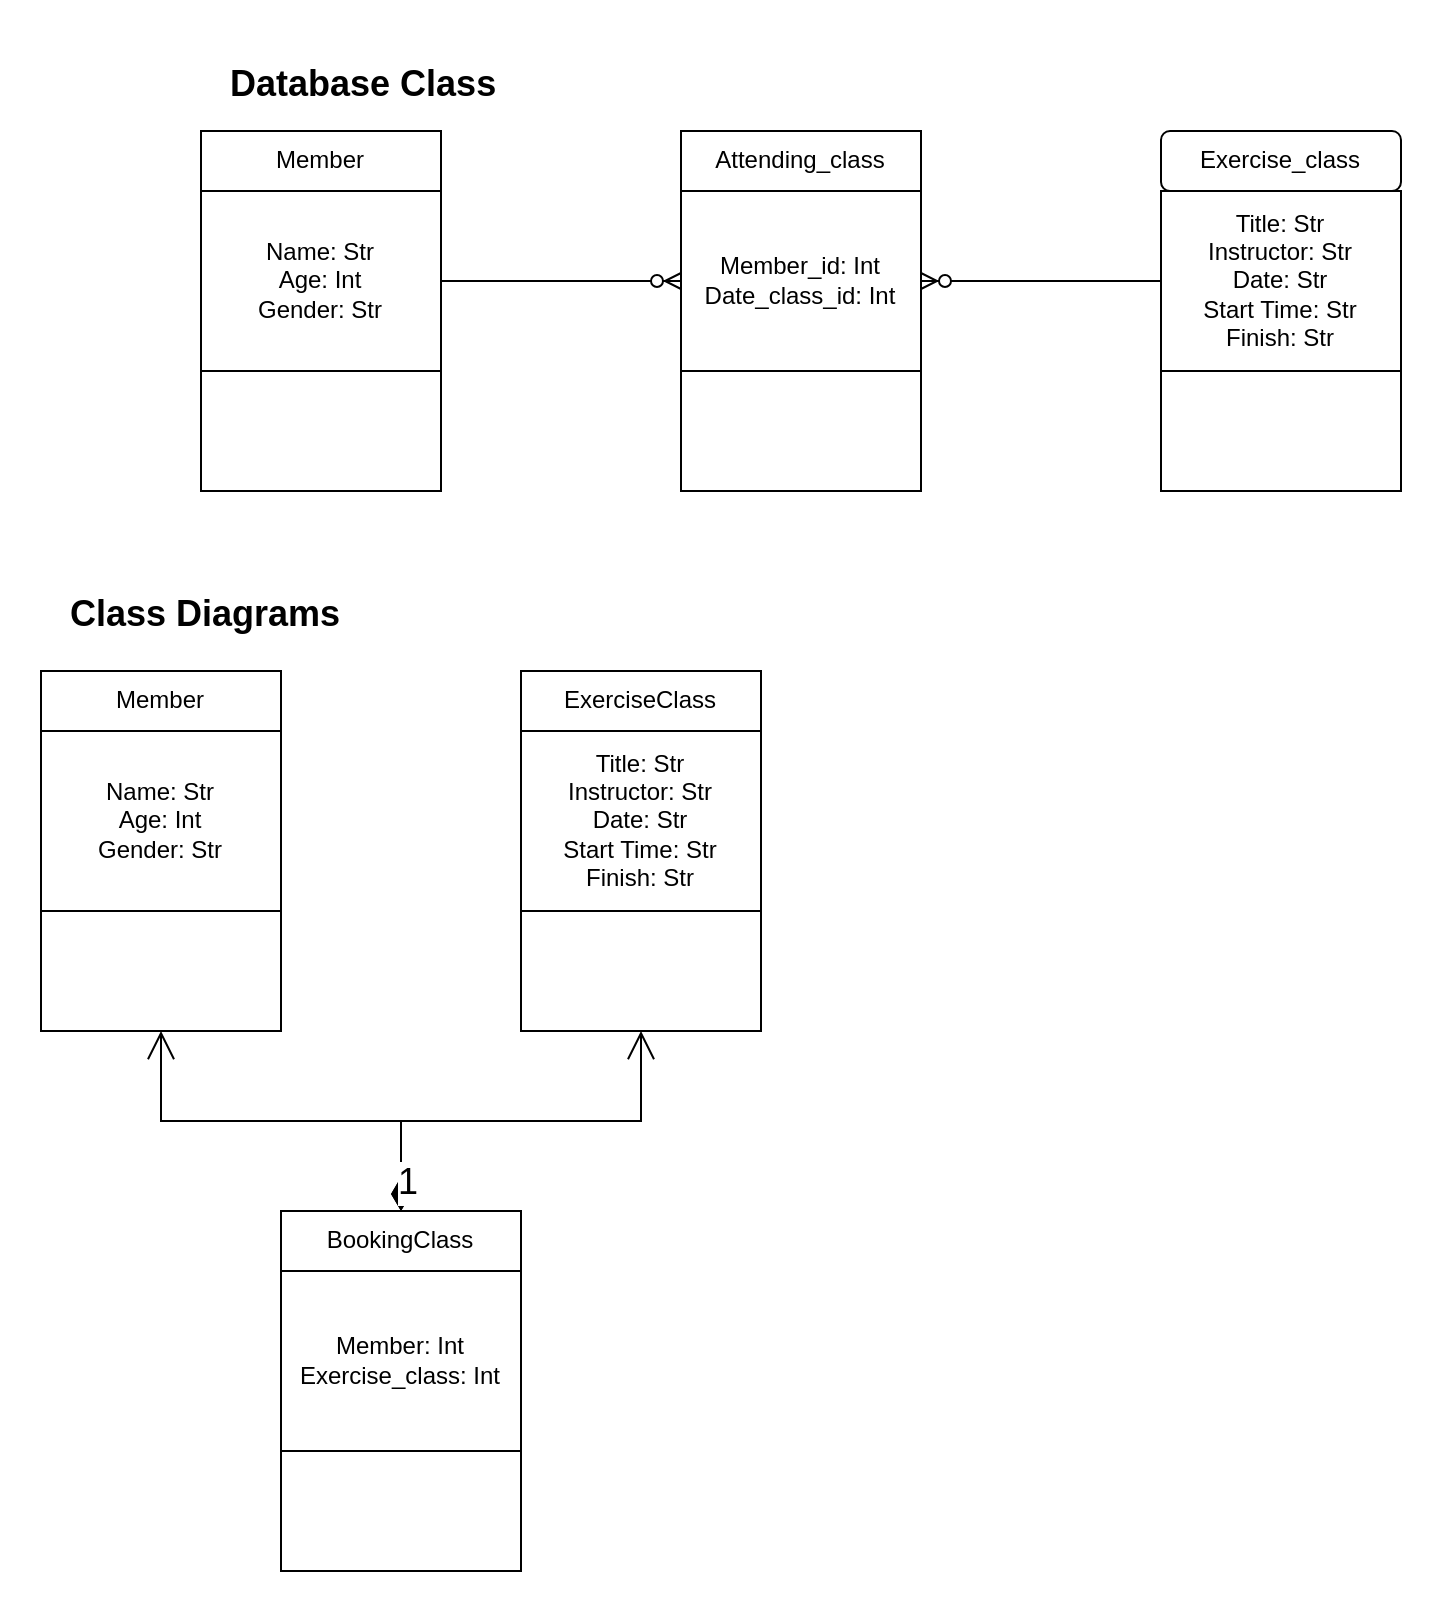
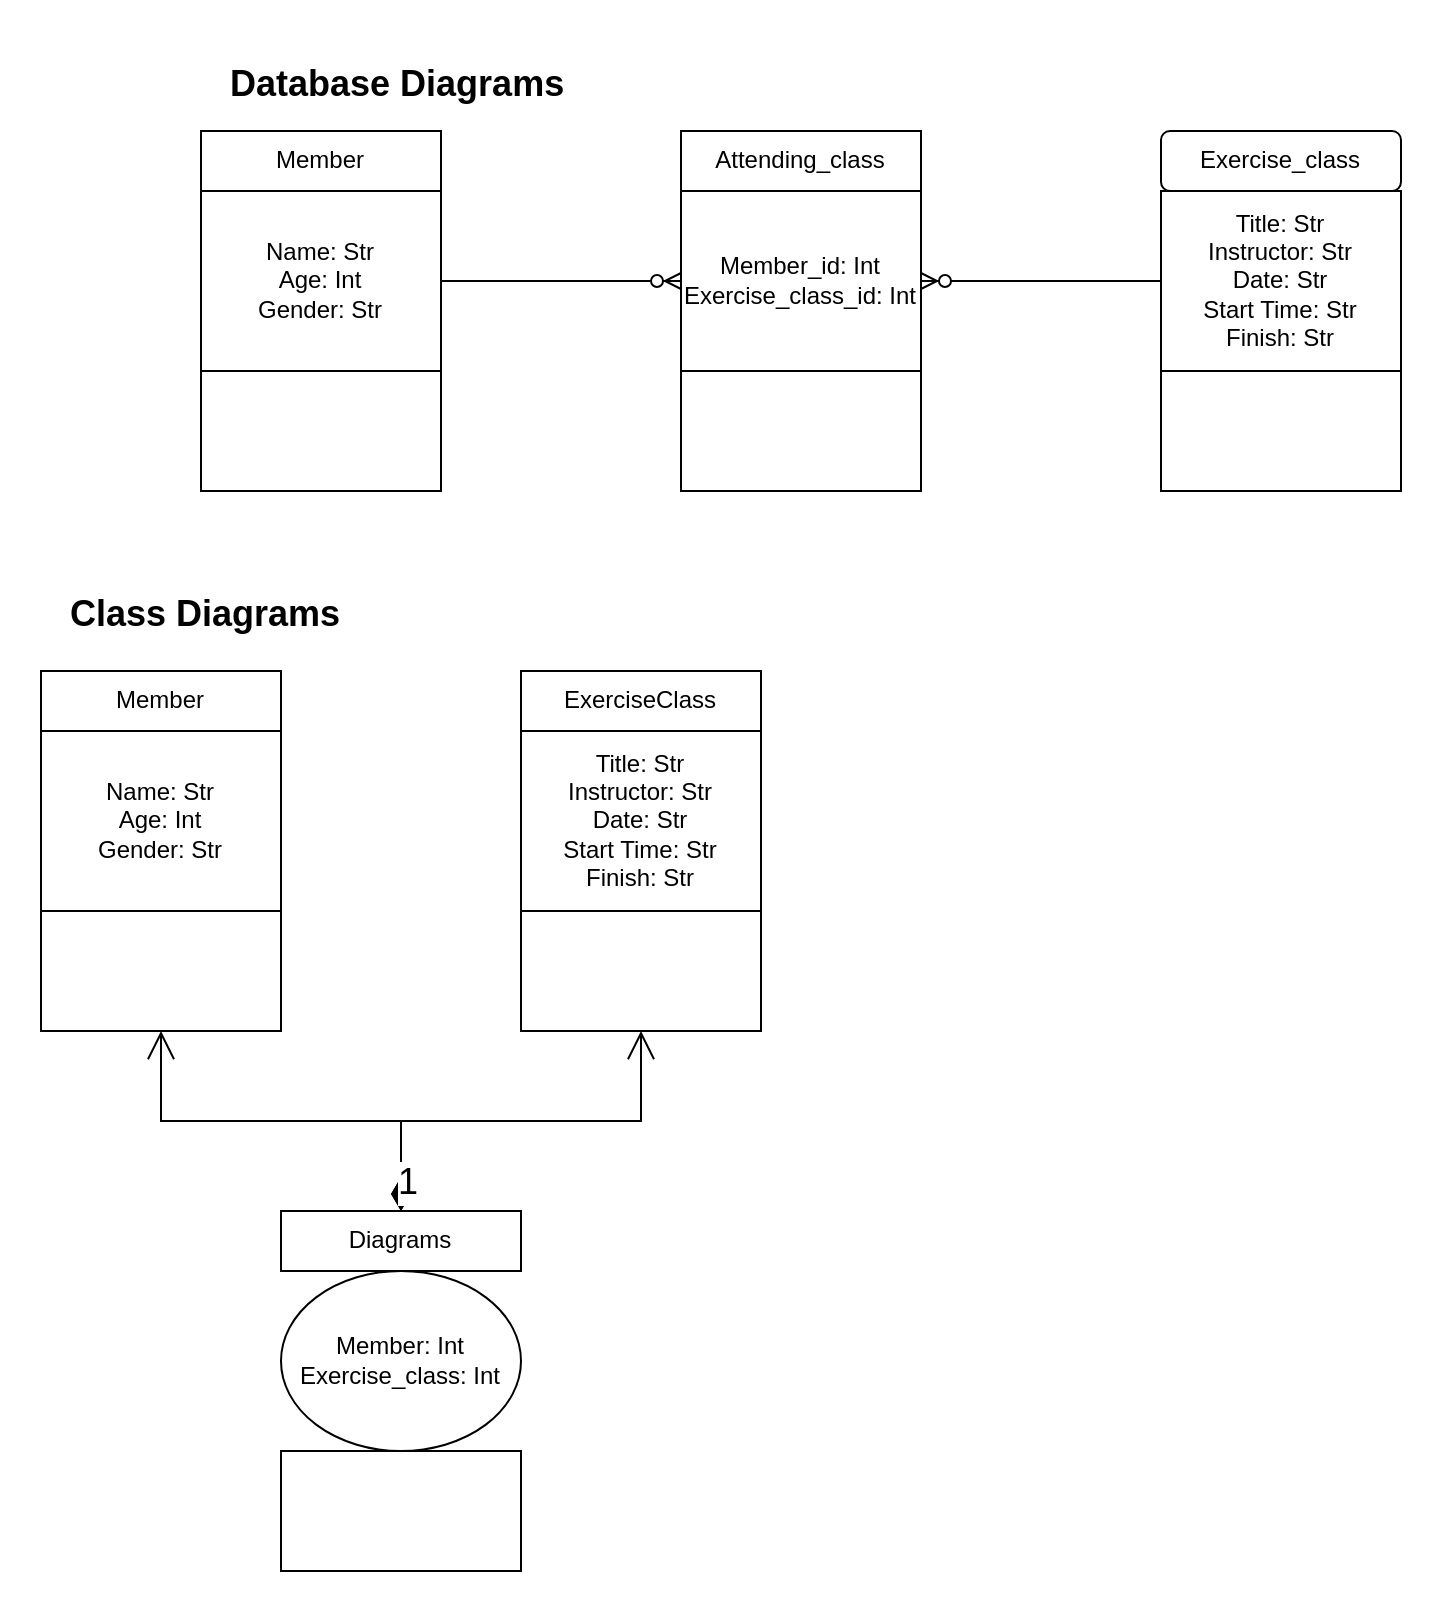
(319, 35) -> (339, 35)
(801, 281) -> (801, 281)
(401, 1241) -> (401, 1241)
(401, 1361) -> (401, 1361)
